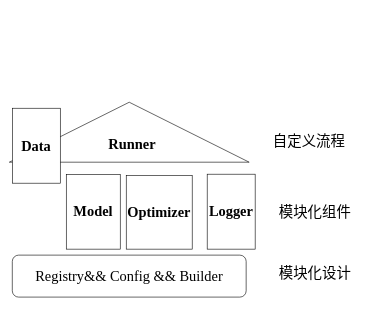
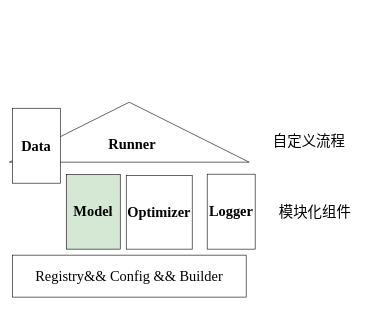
(93, 212) -> (93, 212)
(315, 273) -> none
(129, 276) -> (129, 276)
